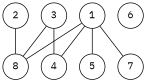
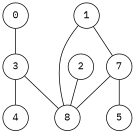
none -> (16, 16)
(131, 16) -> none
(73, 41) -> none
(92, 41) -> (119, 92)
none -> (93, 92)
